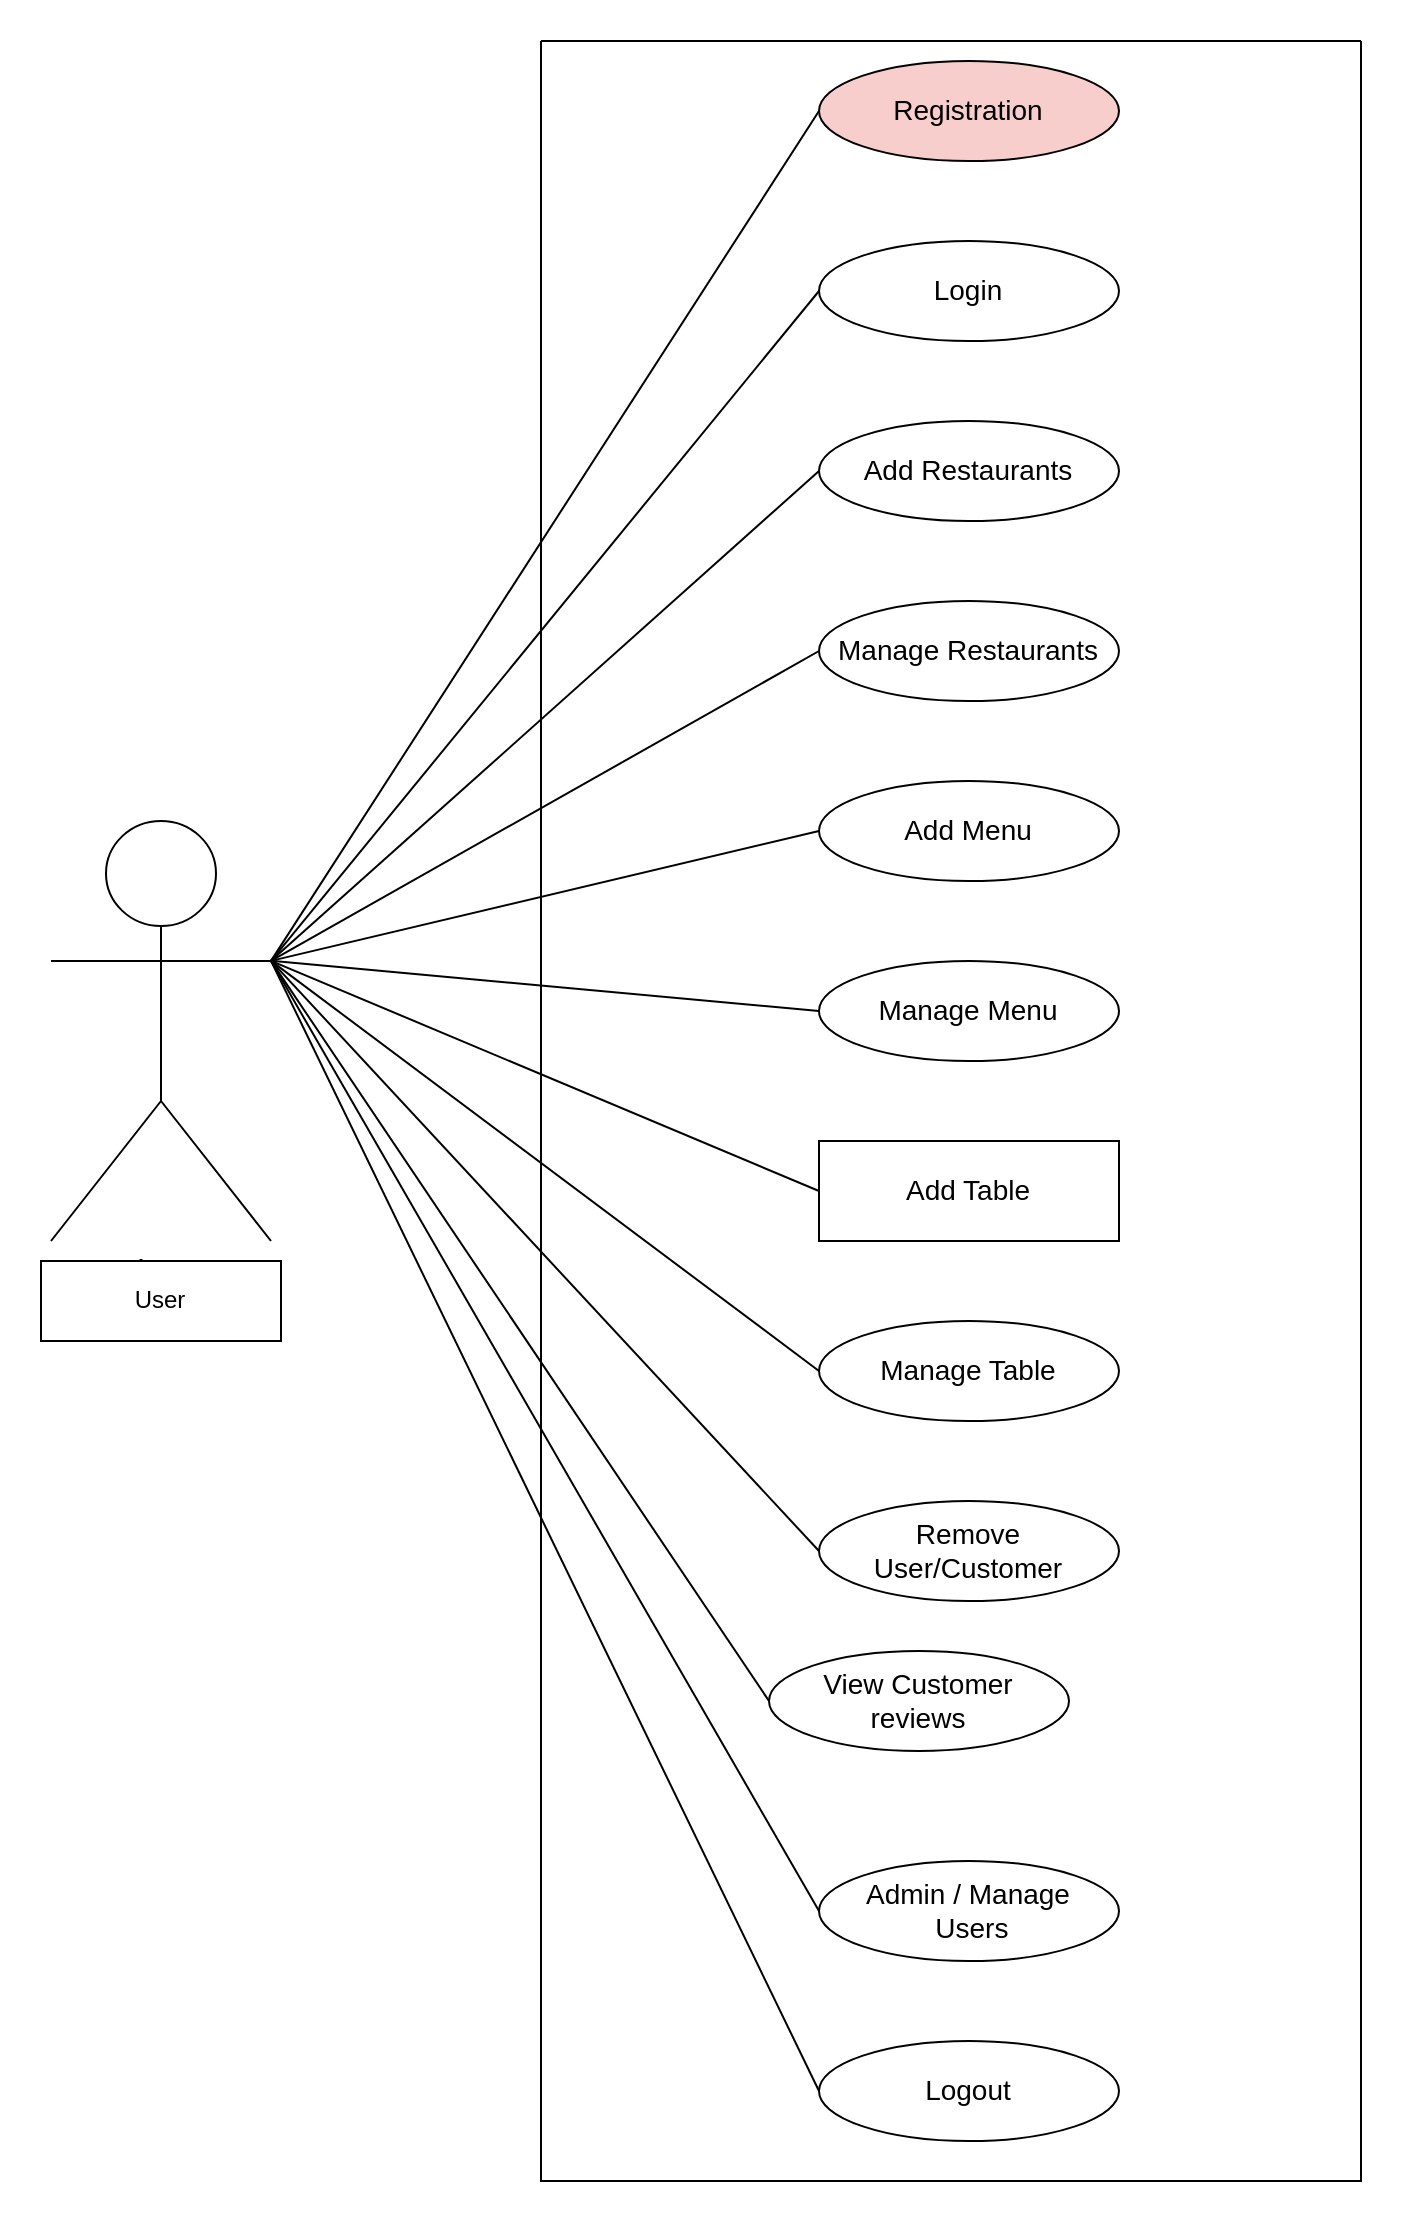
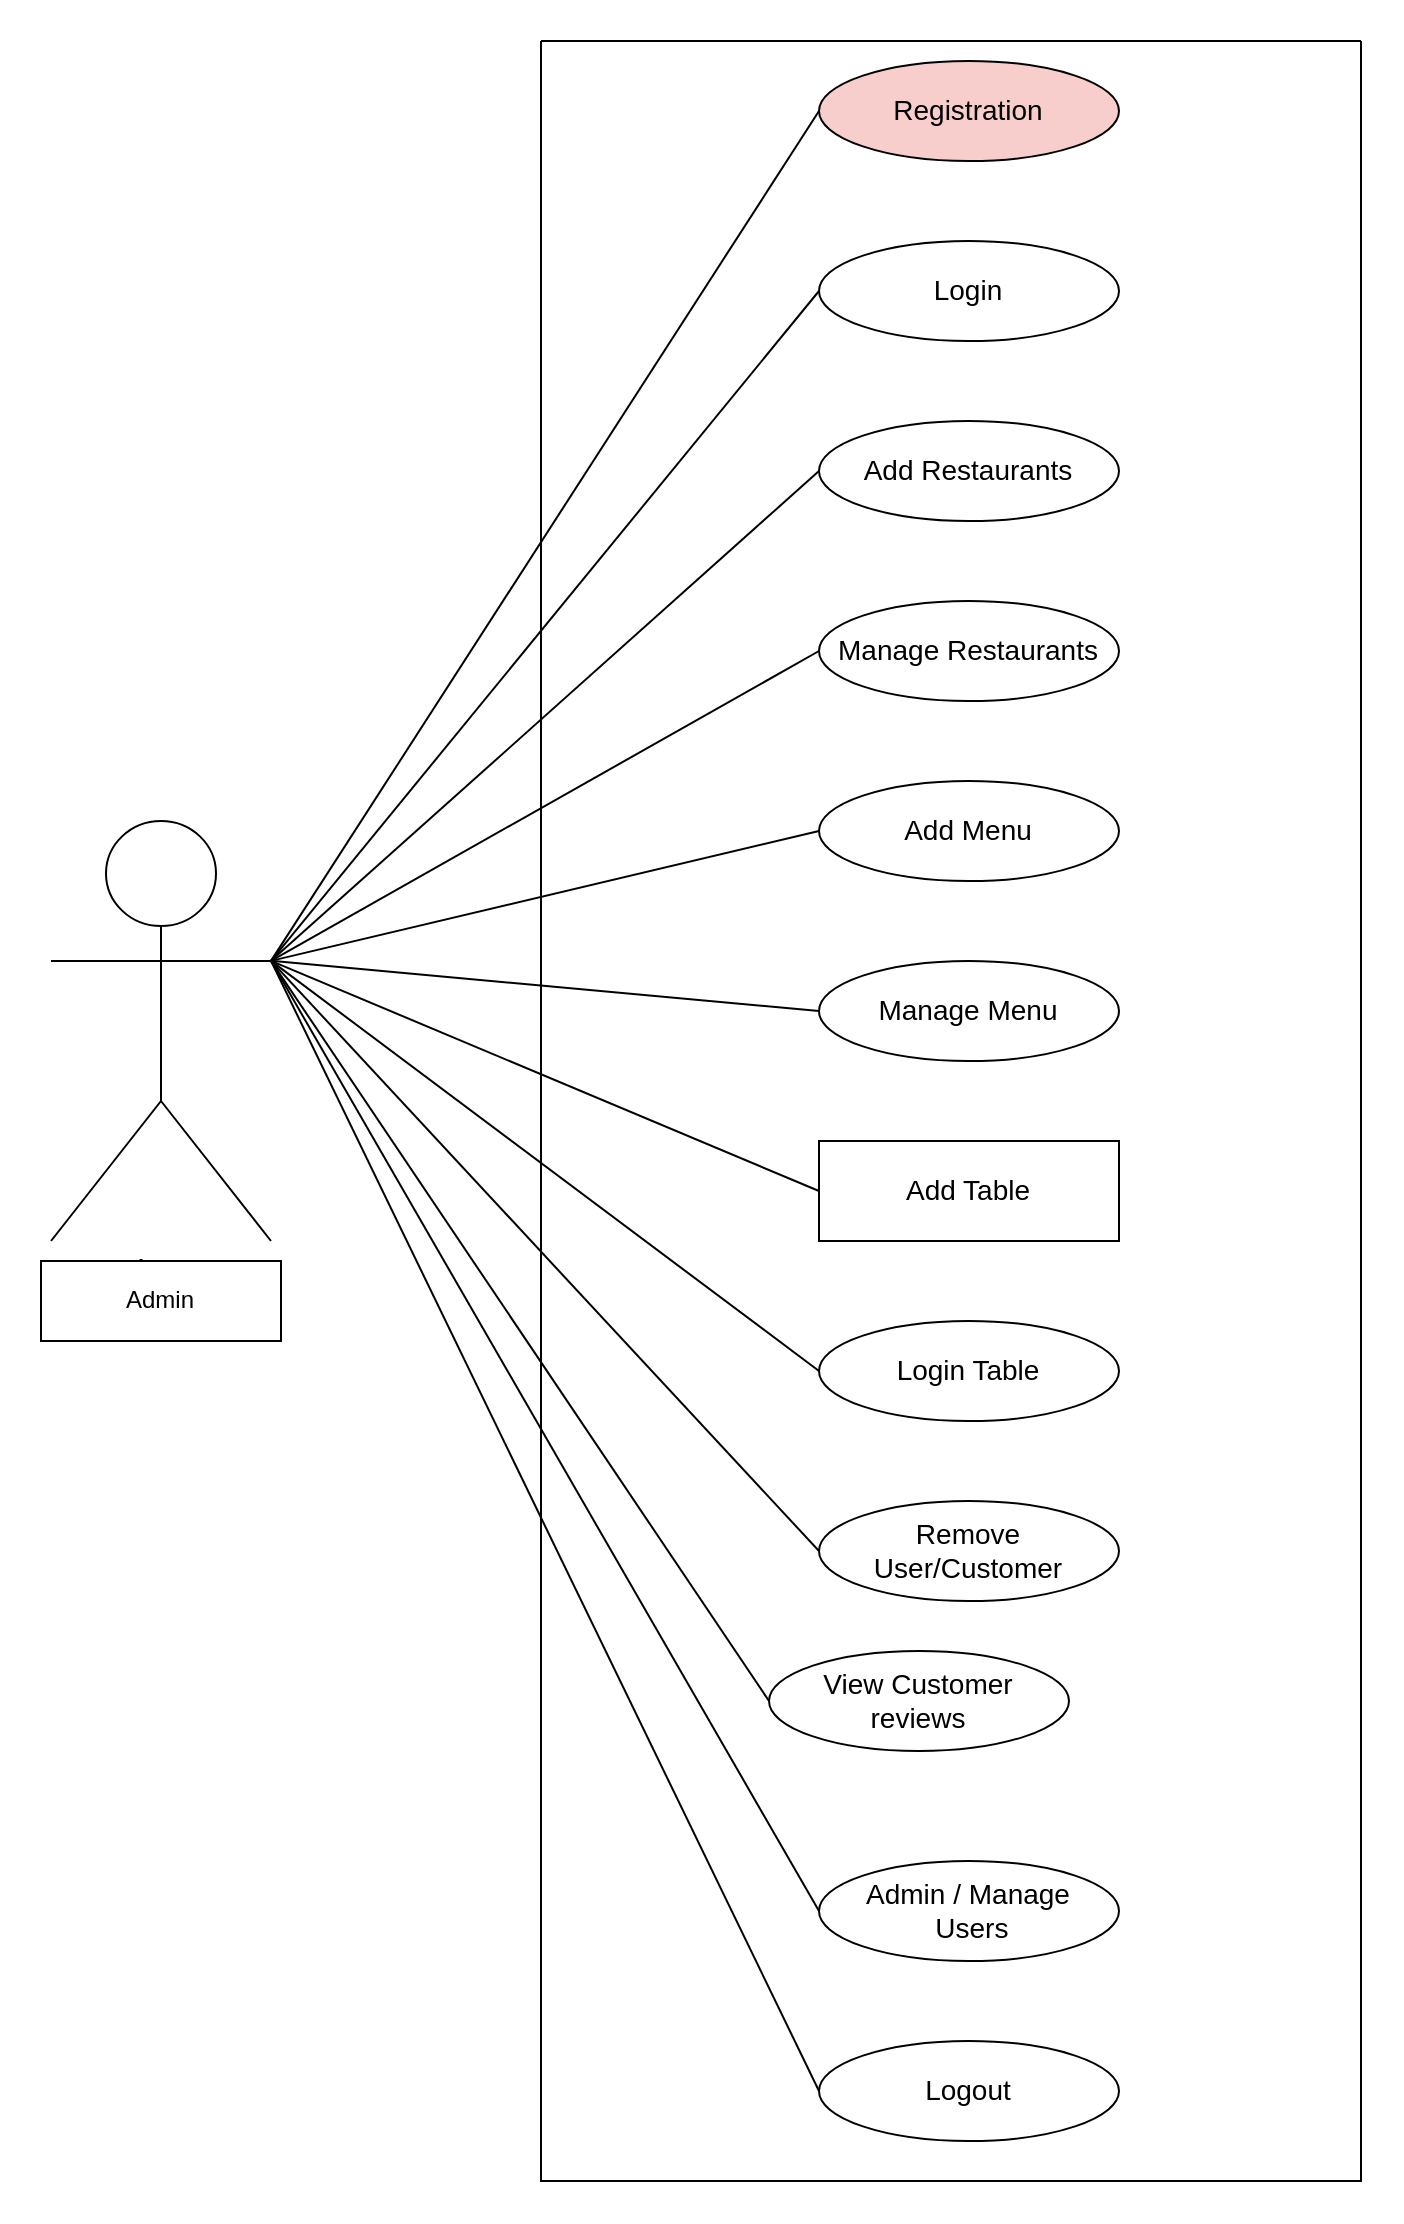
(161, 1301) -> (161, 1301)
(969, 1371) -> (969, 1371)
